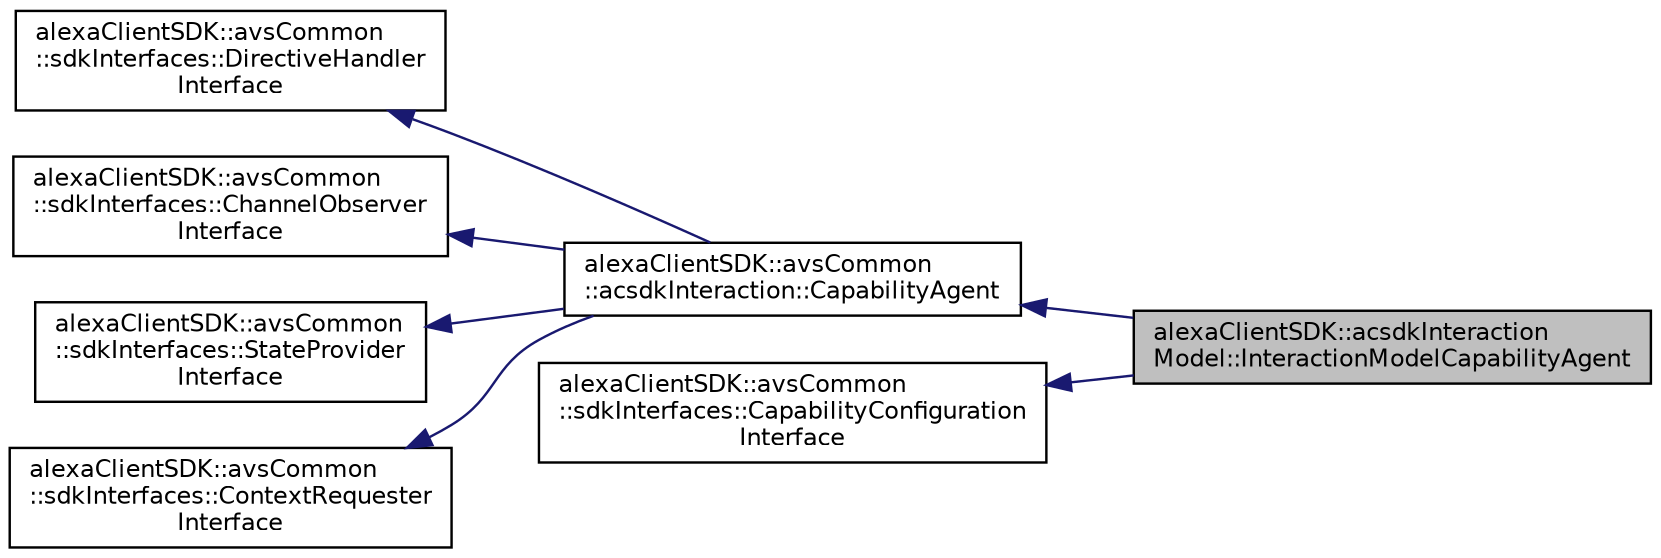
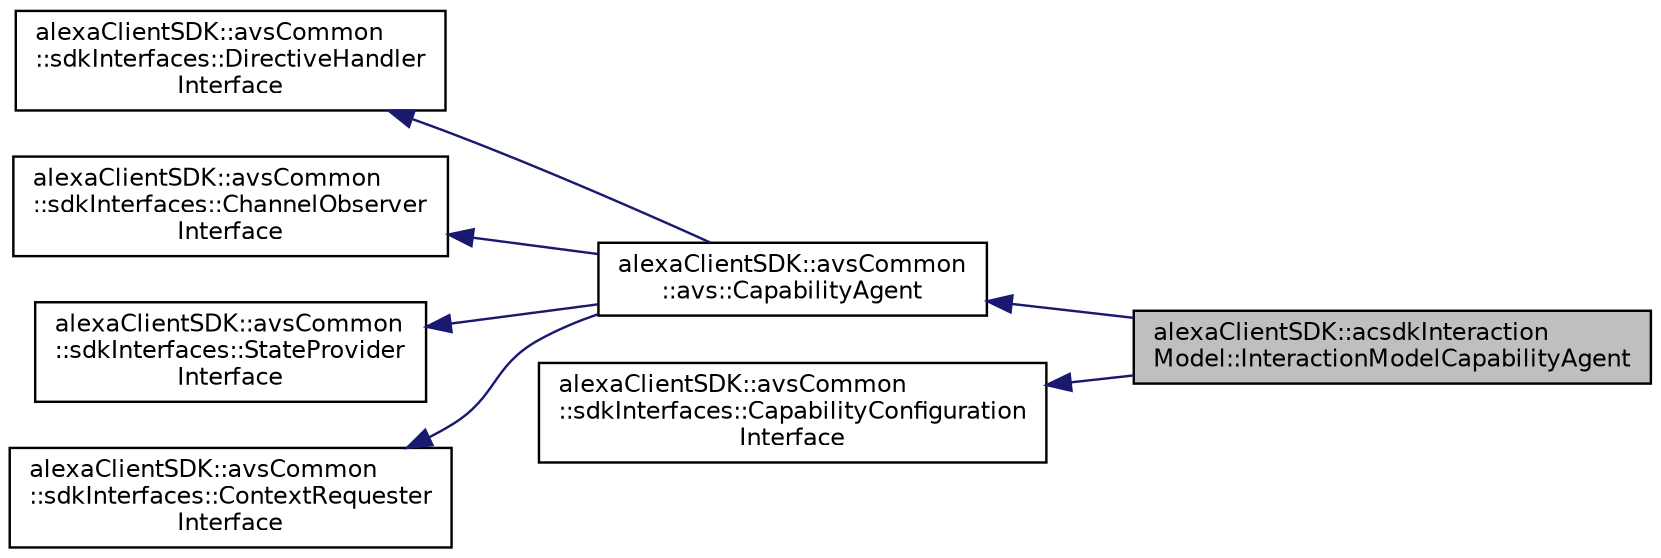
(793, 279) -> (793, 279)
